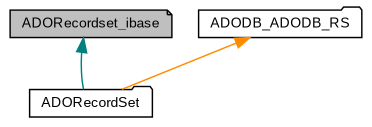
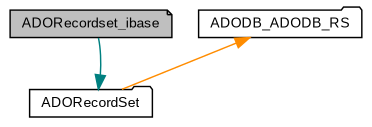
(81, 71) -> (101, 56)
